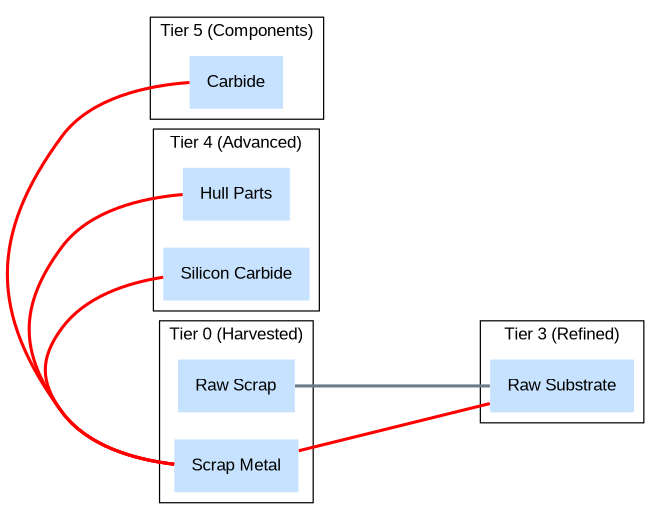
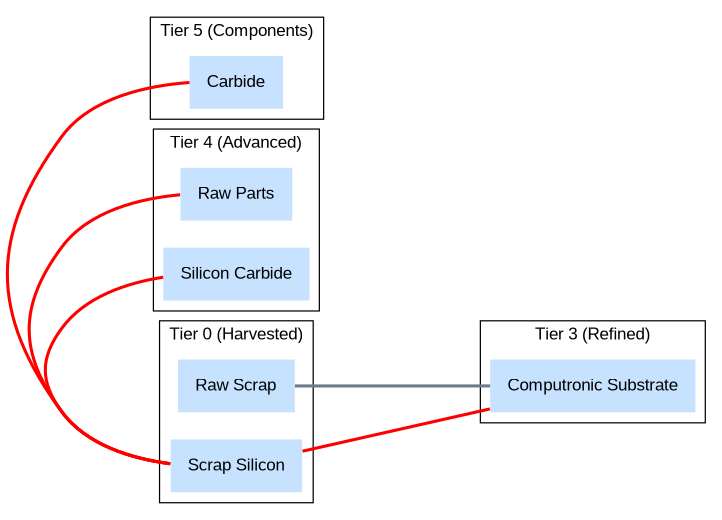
(236, 194) -> (236, 194)
(562, 386) -> (593, 386)
(236, 466) -> (236, 466)
